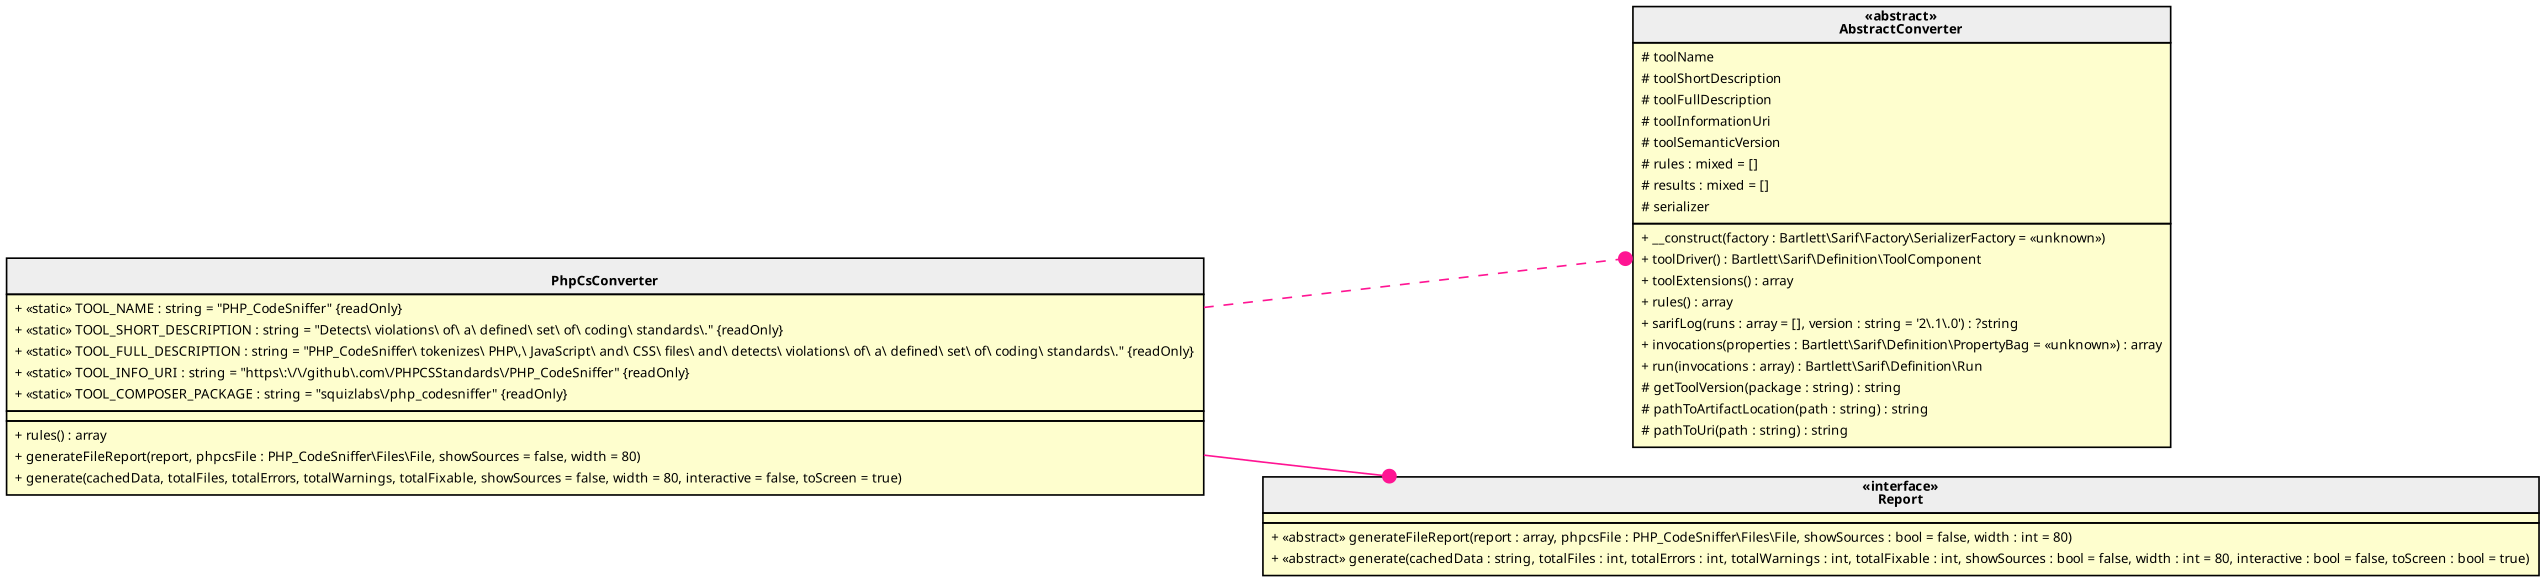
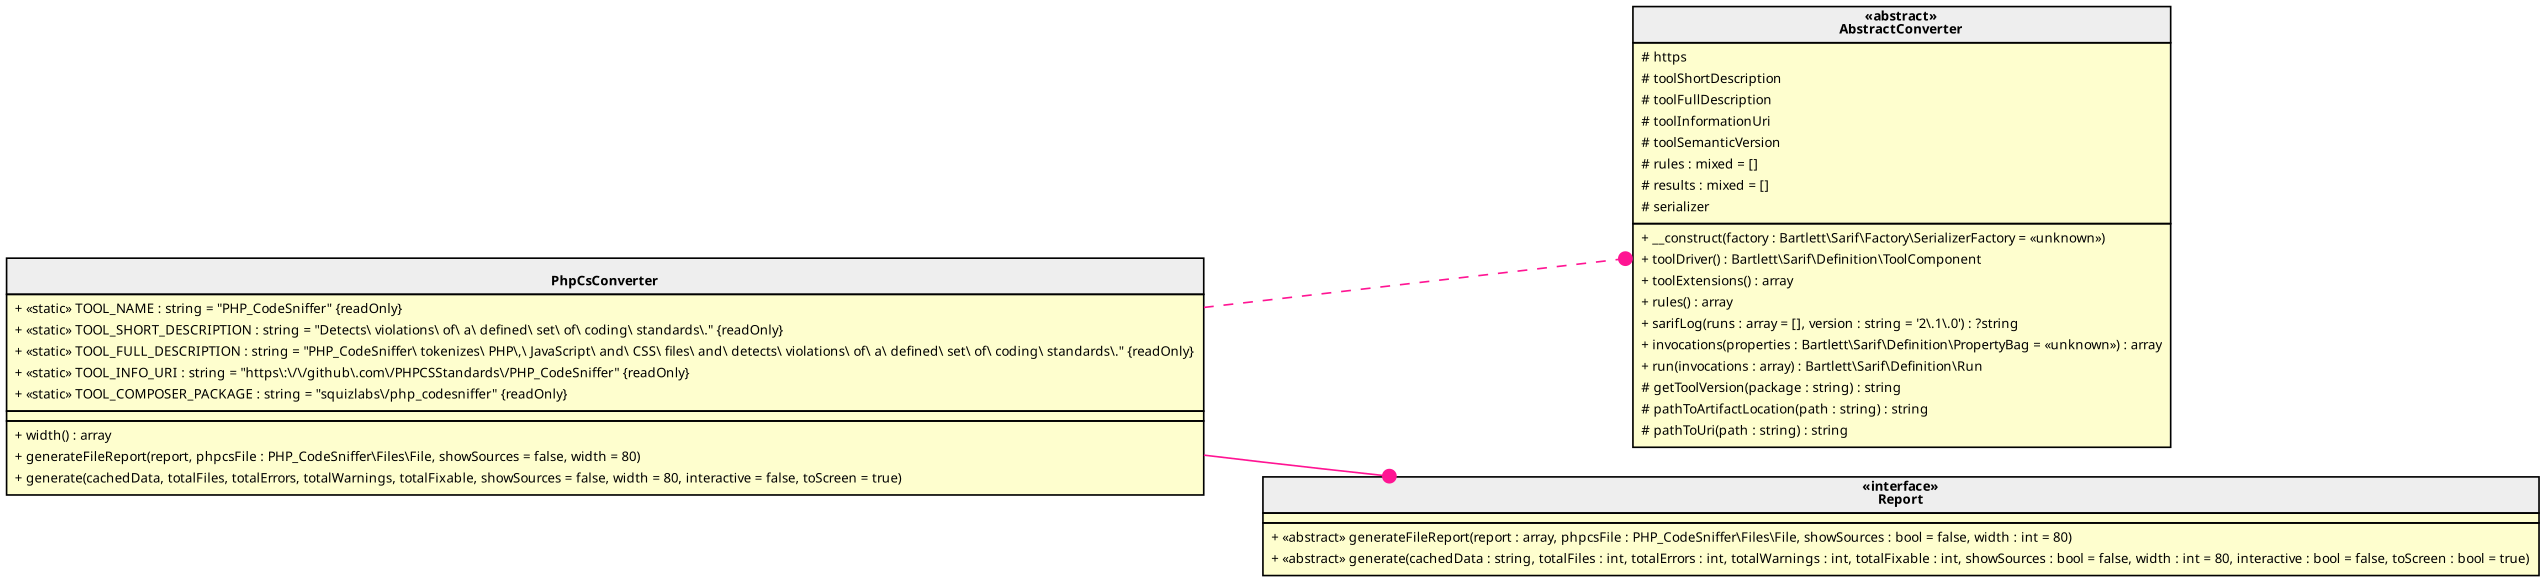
(1678, 58) -> (1664, 58)
(61, 436) -> (63, 436)
